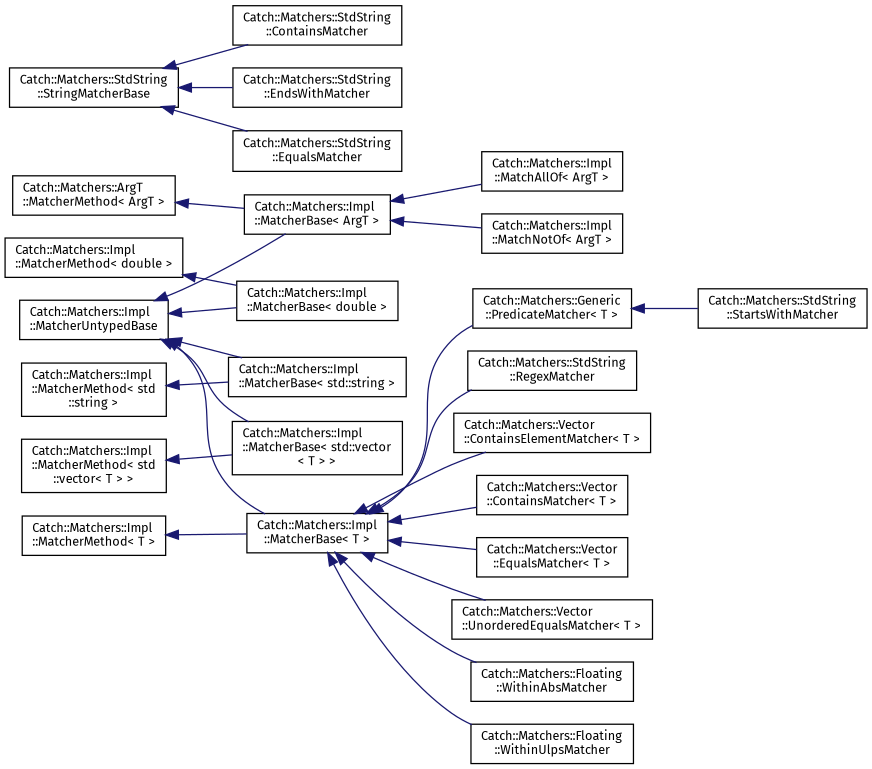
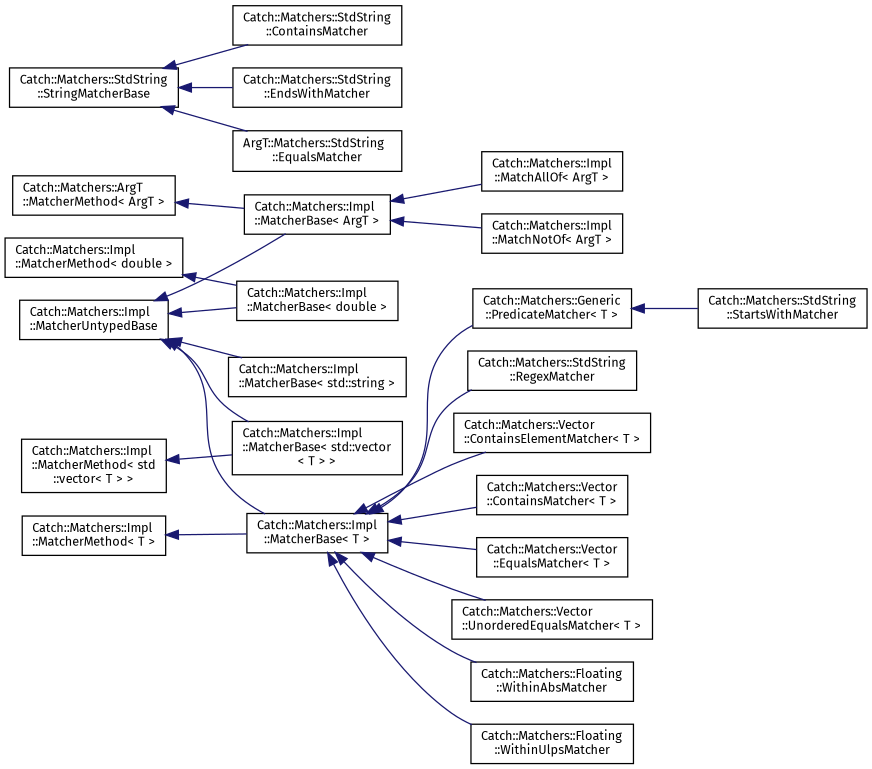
(317, 151) -> (317, 151)
(94, 390) -> none
